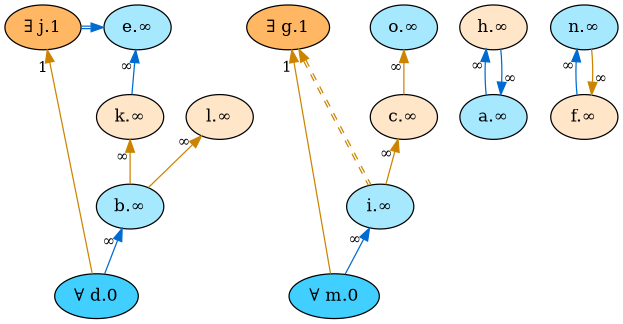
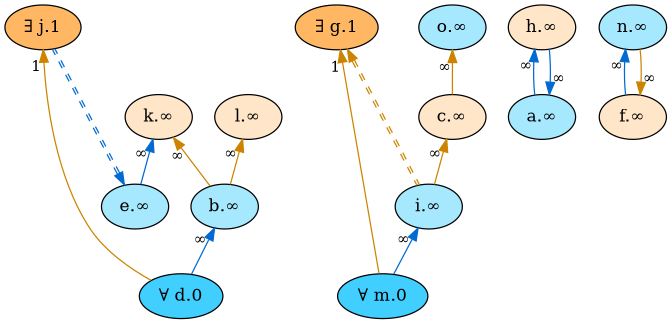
(86, 27) -> (86, 111)
(133, 79) -> (145, 168)
